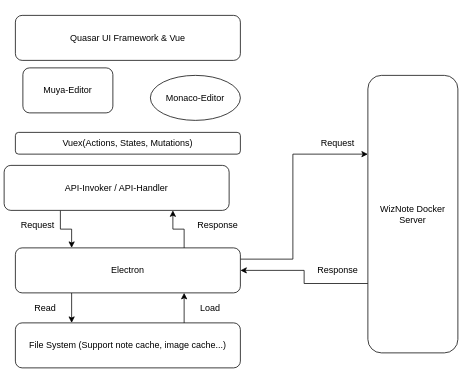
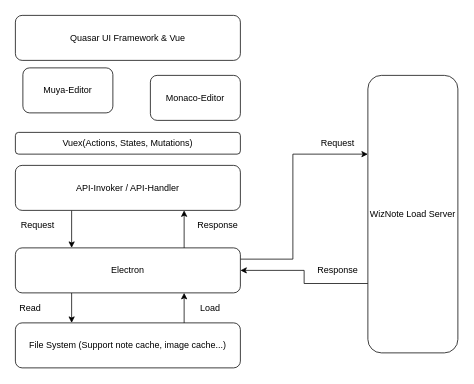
(195, 98) -> (195, 98)
(117, 188) -> (128, 188)
(413, 214) -> (413, 214)
(45, 308) -> (30, 308)
